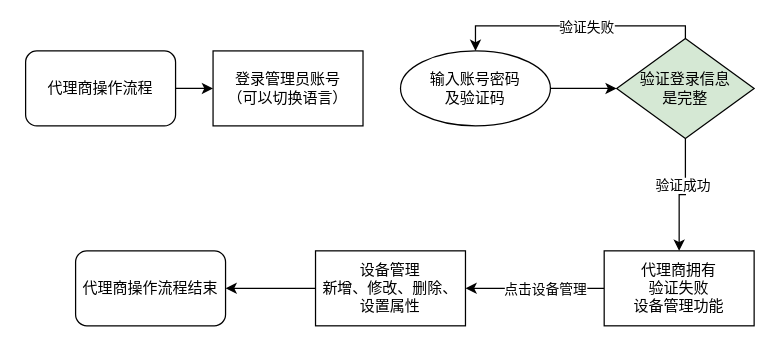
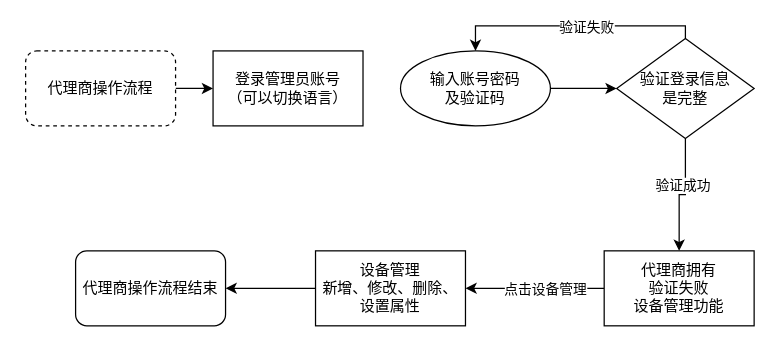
(101, 88) -> (101, 88)
(686, 88) -> (686, 88)
